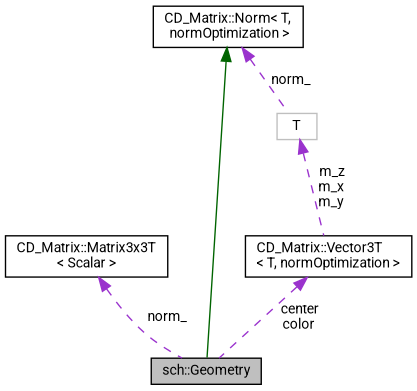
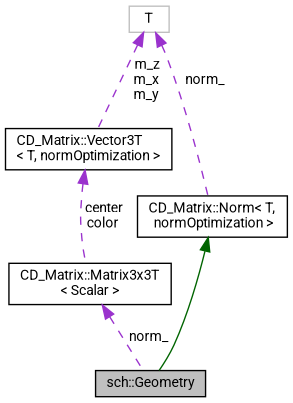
(269, 86) -> (188, 119)
(258, 322) -> (81, 224)
